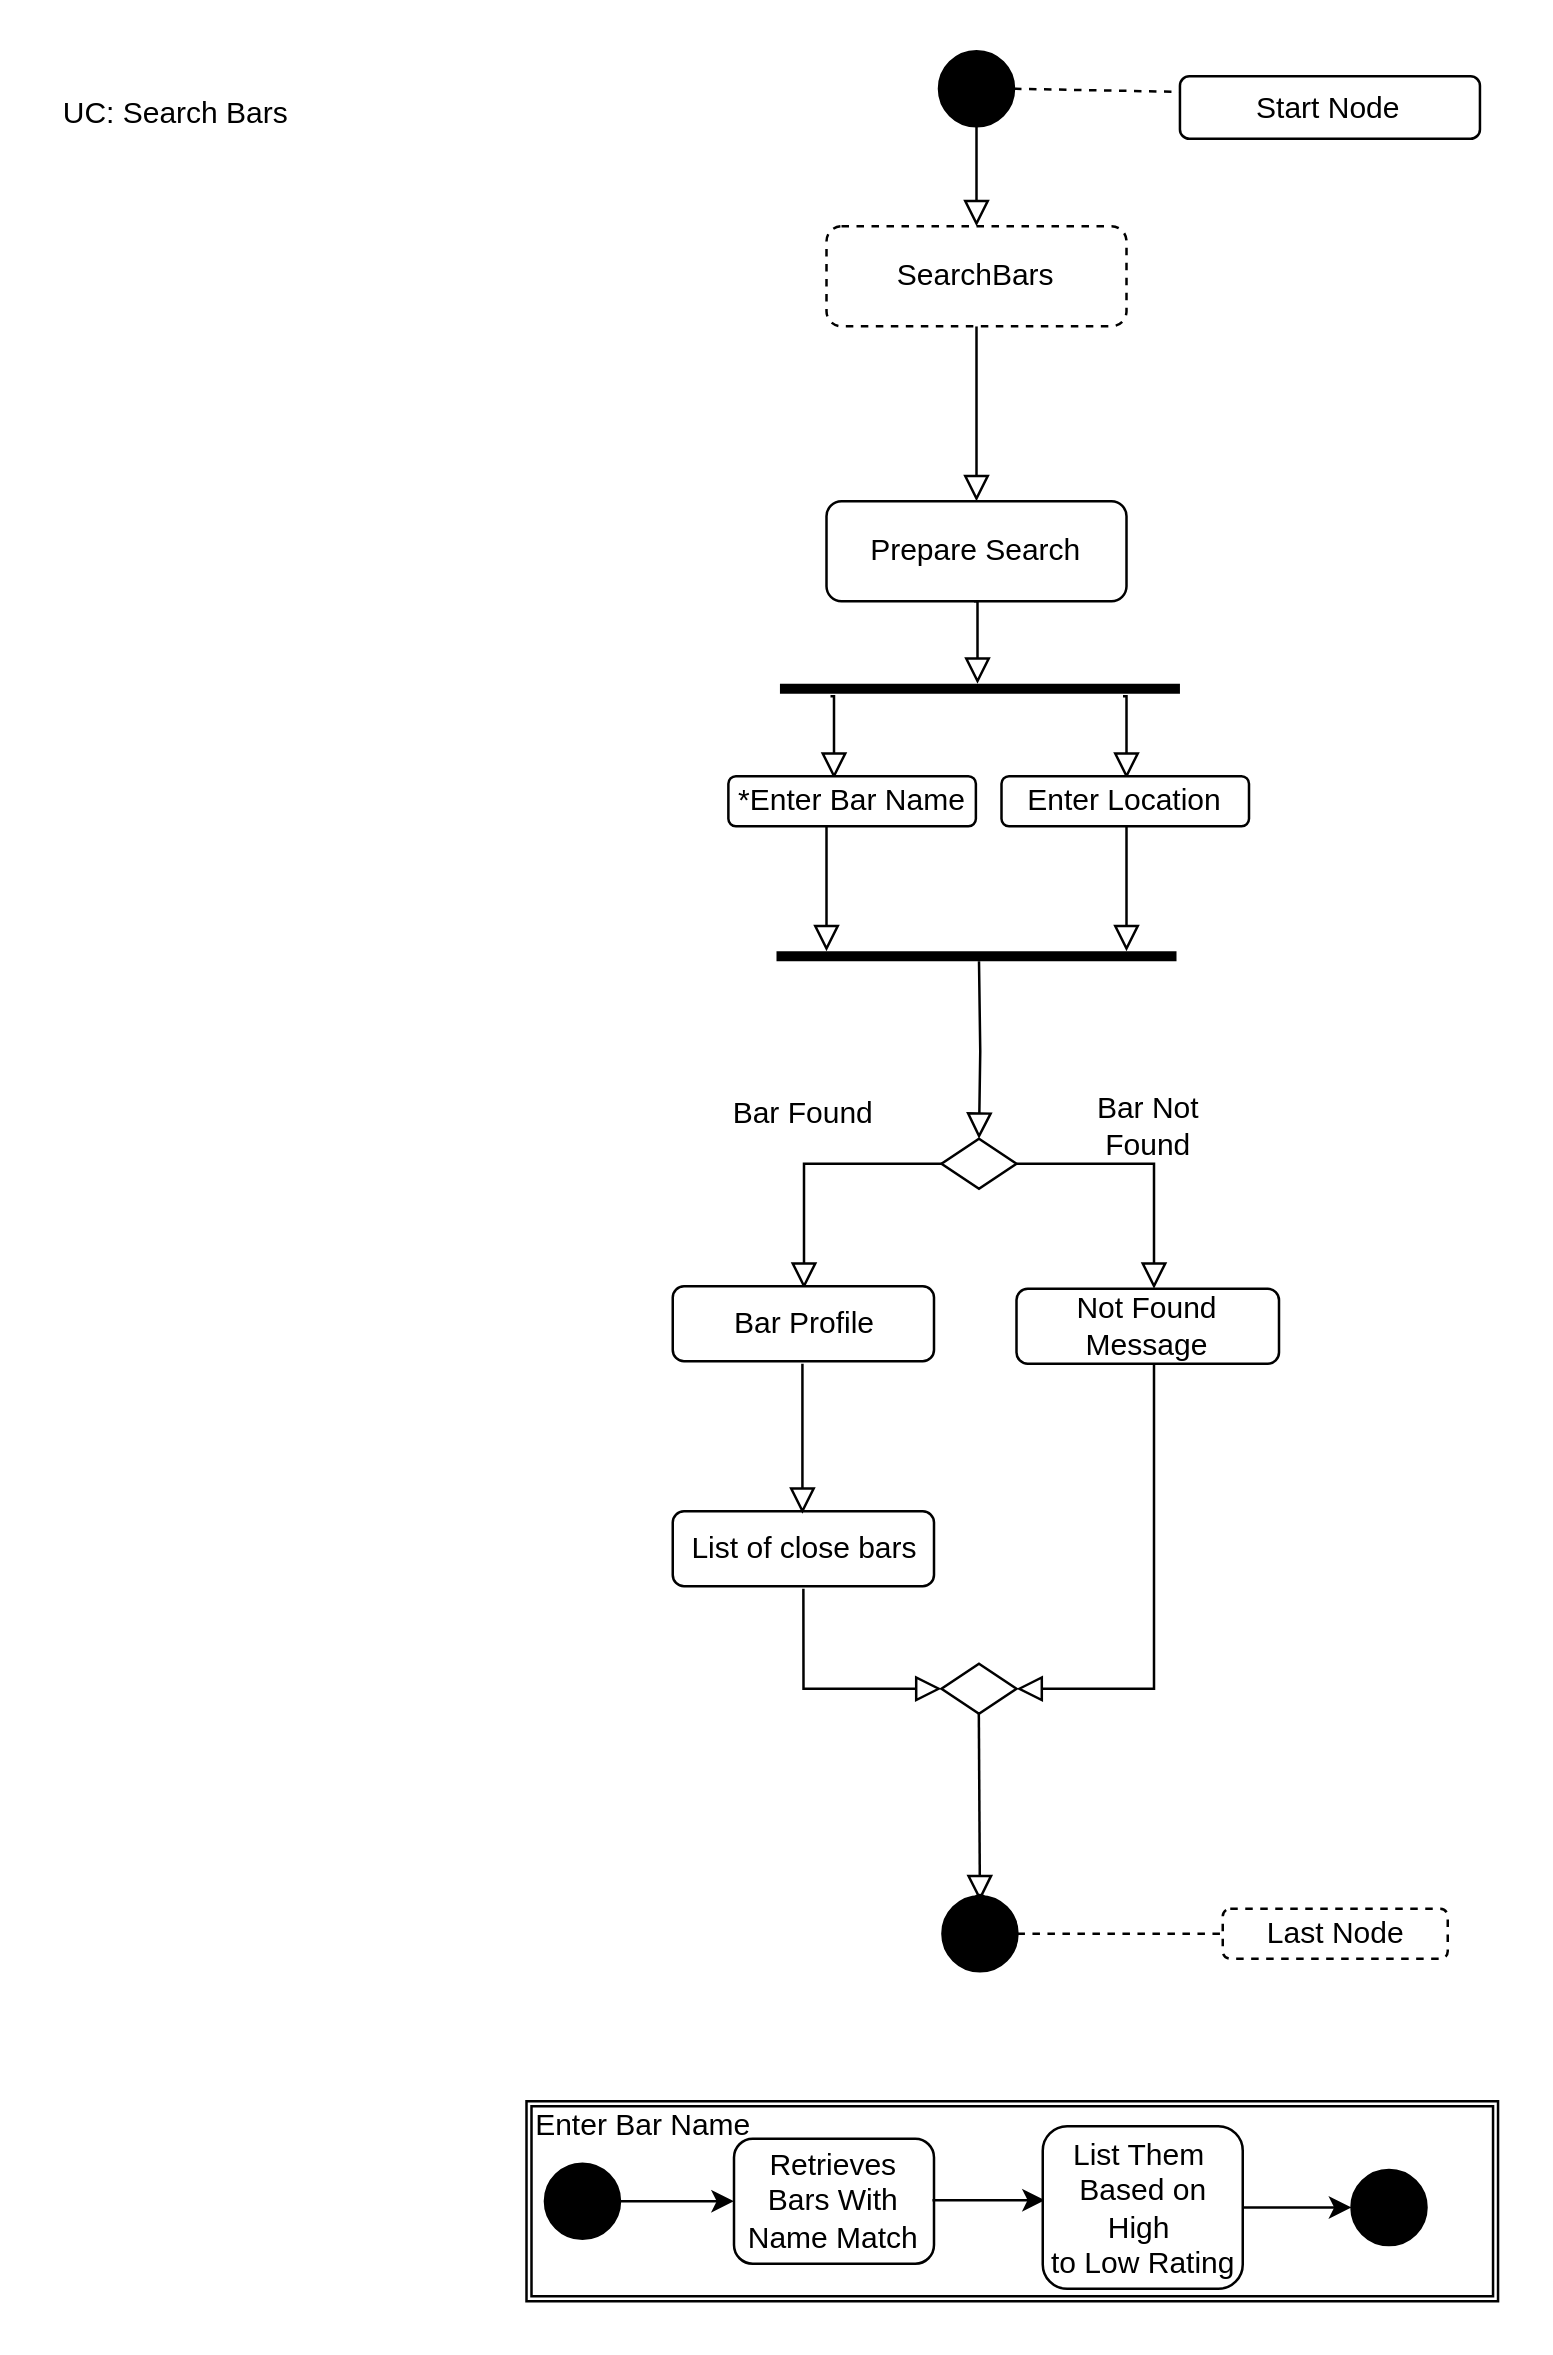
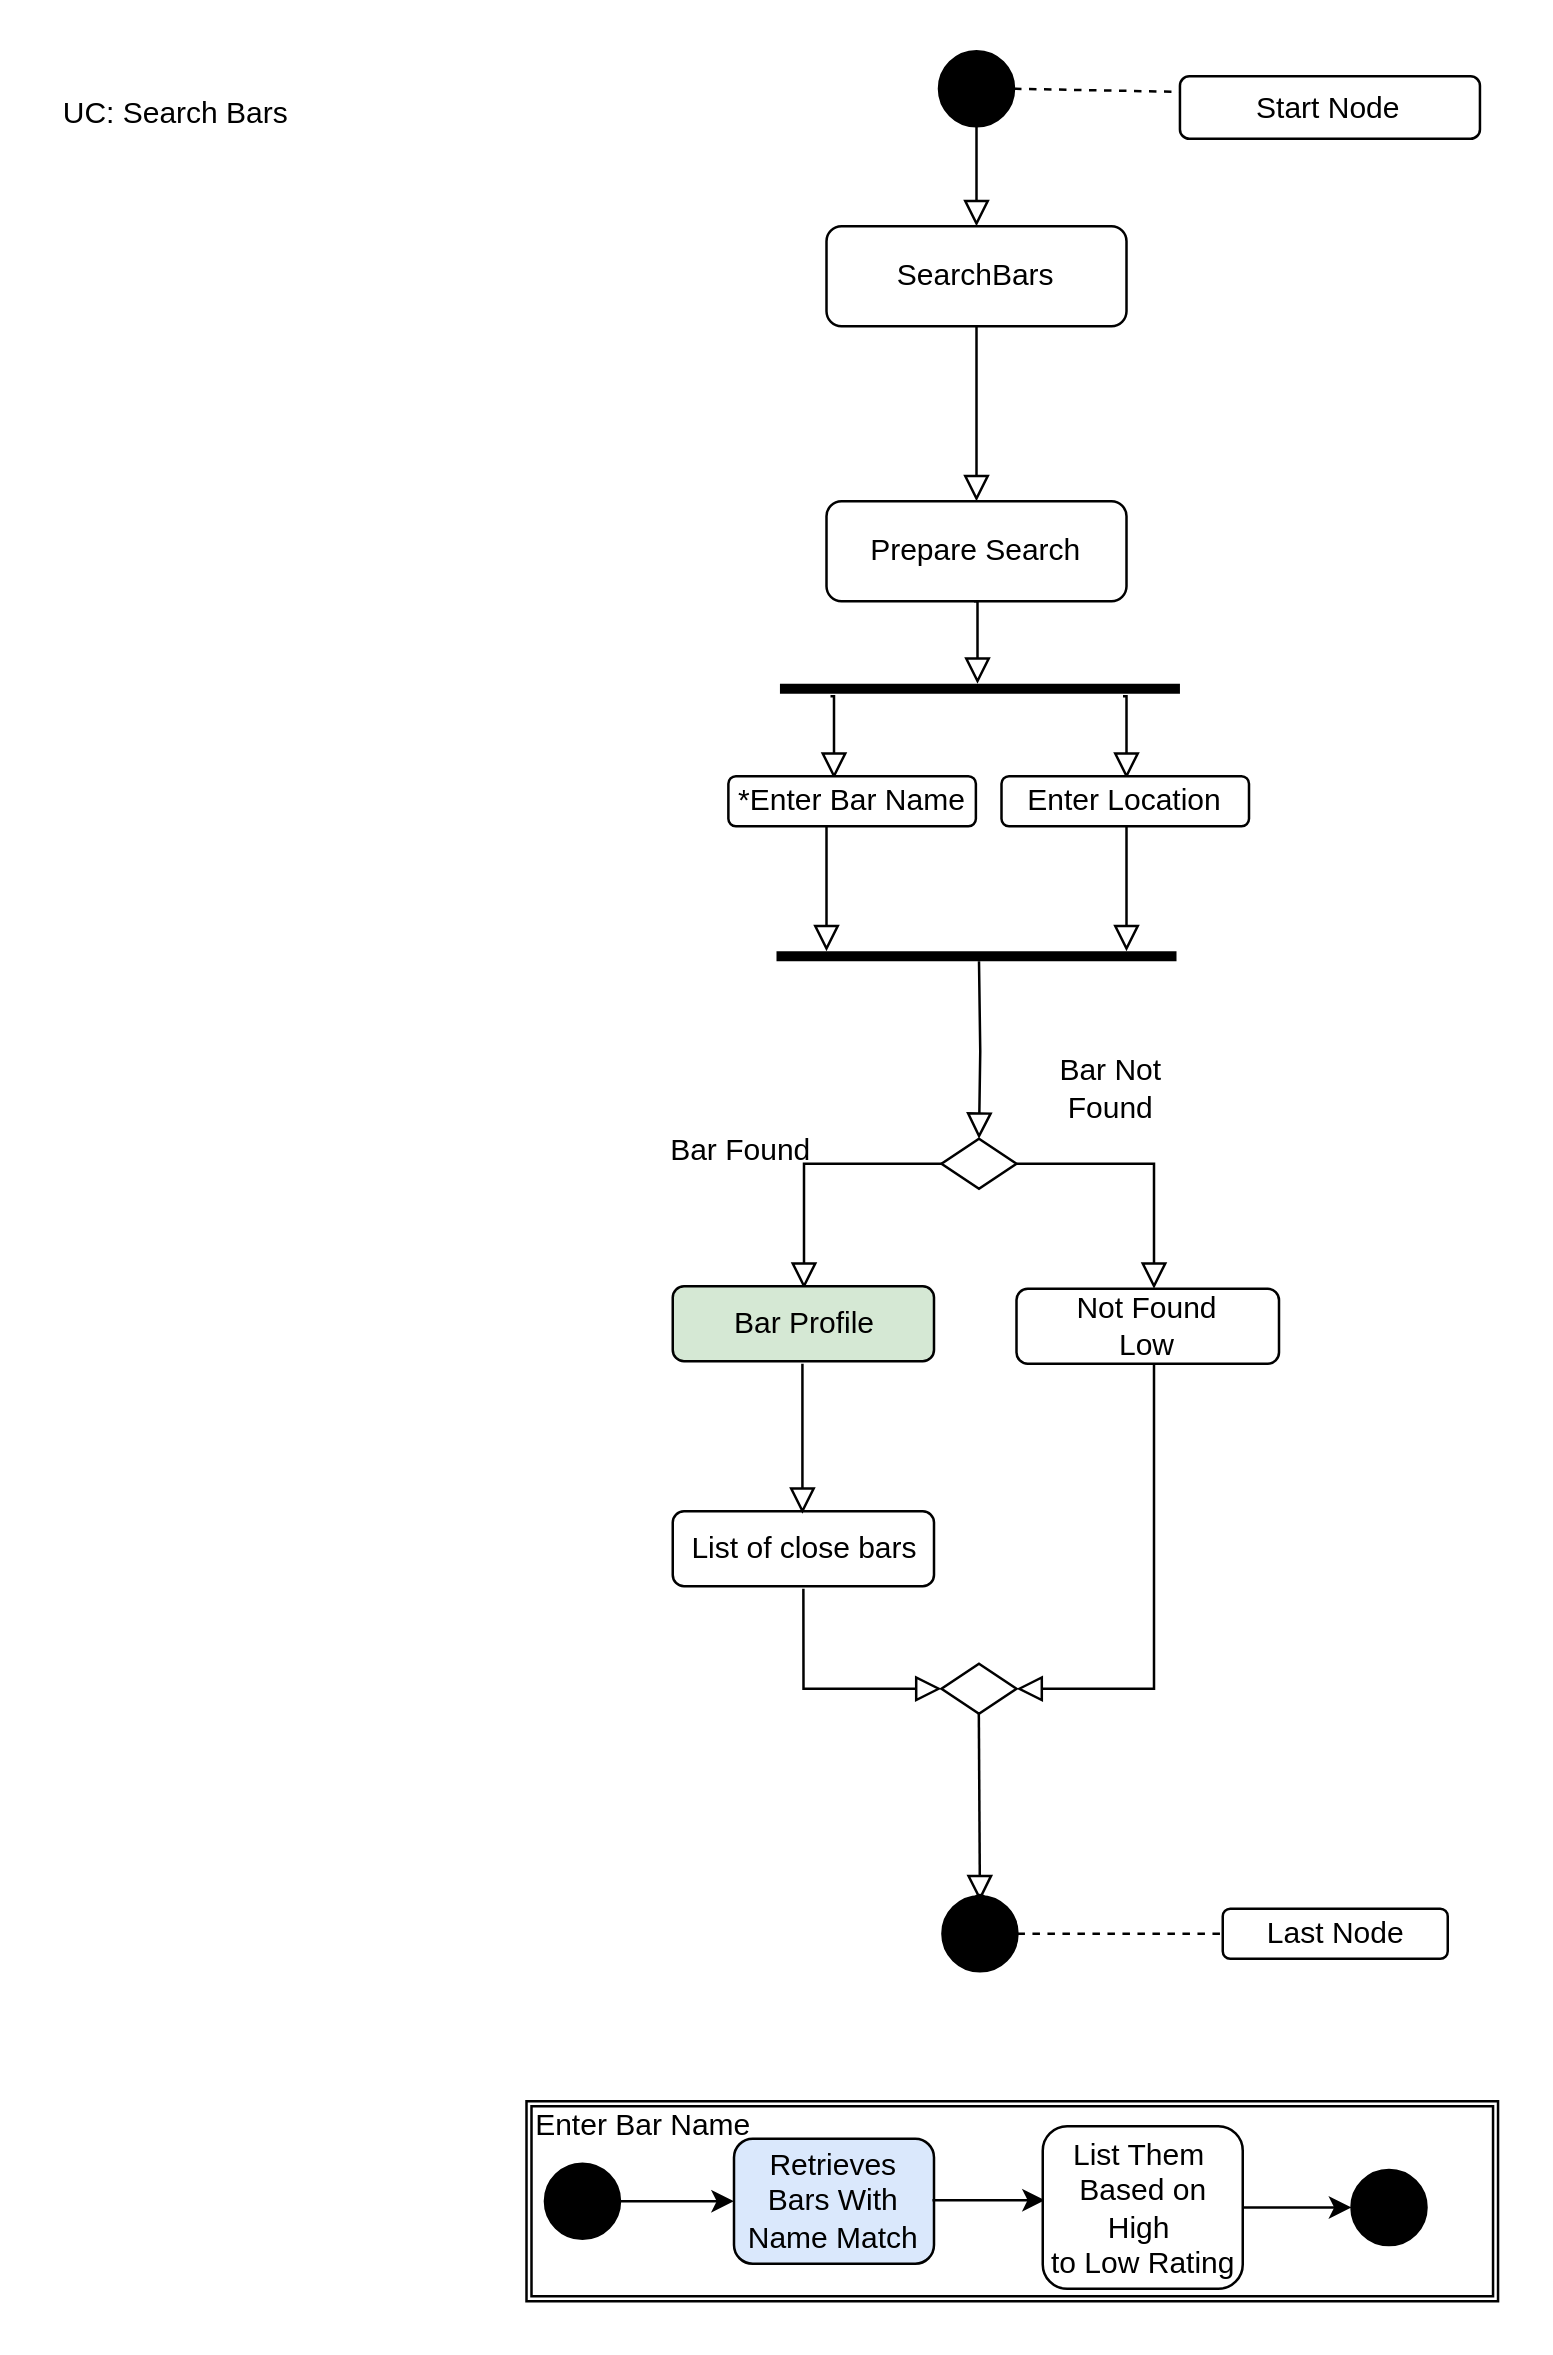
(976, 276) -> (976, 276)
(803, 1114) -> (741, 1151)
(1148, 1126) -> (1110, 1089)
(803, 1324) -> (803, 1324)
(1148, 1326) -> (1148, 1326)
(1335, 1934) -> (1335, 1934)
(834, 2201) -> (834, 2201)
